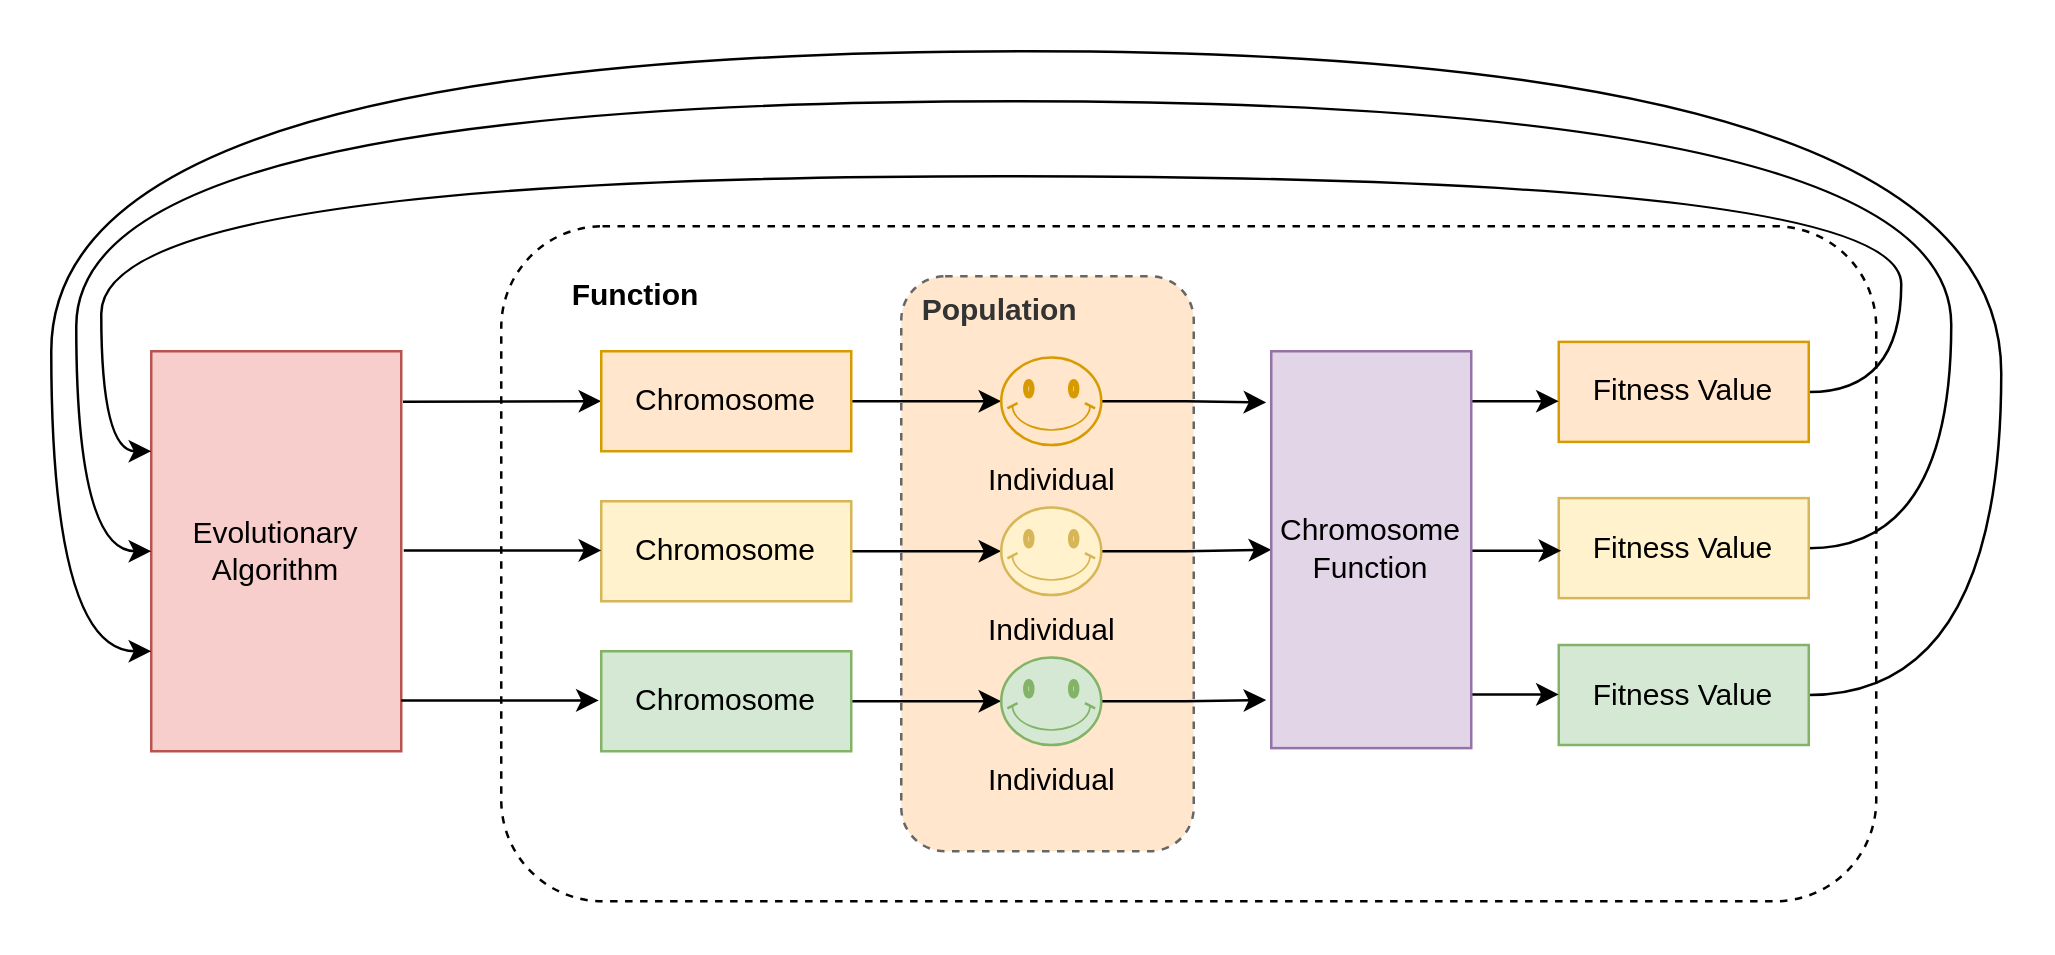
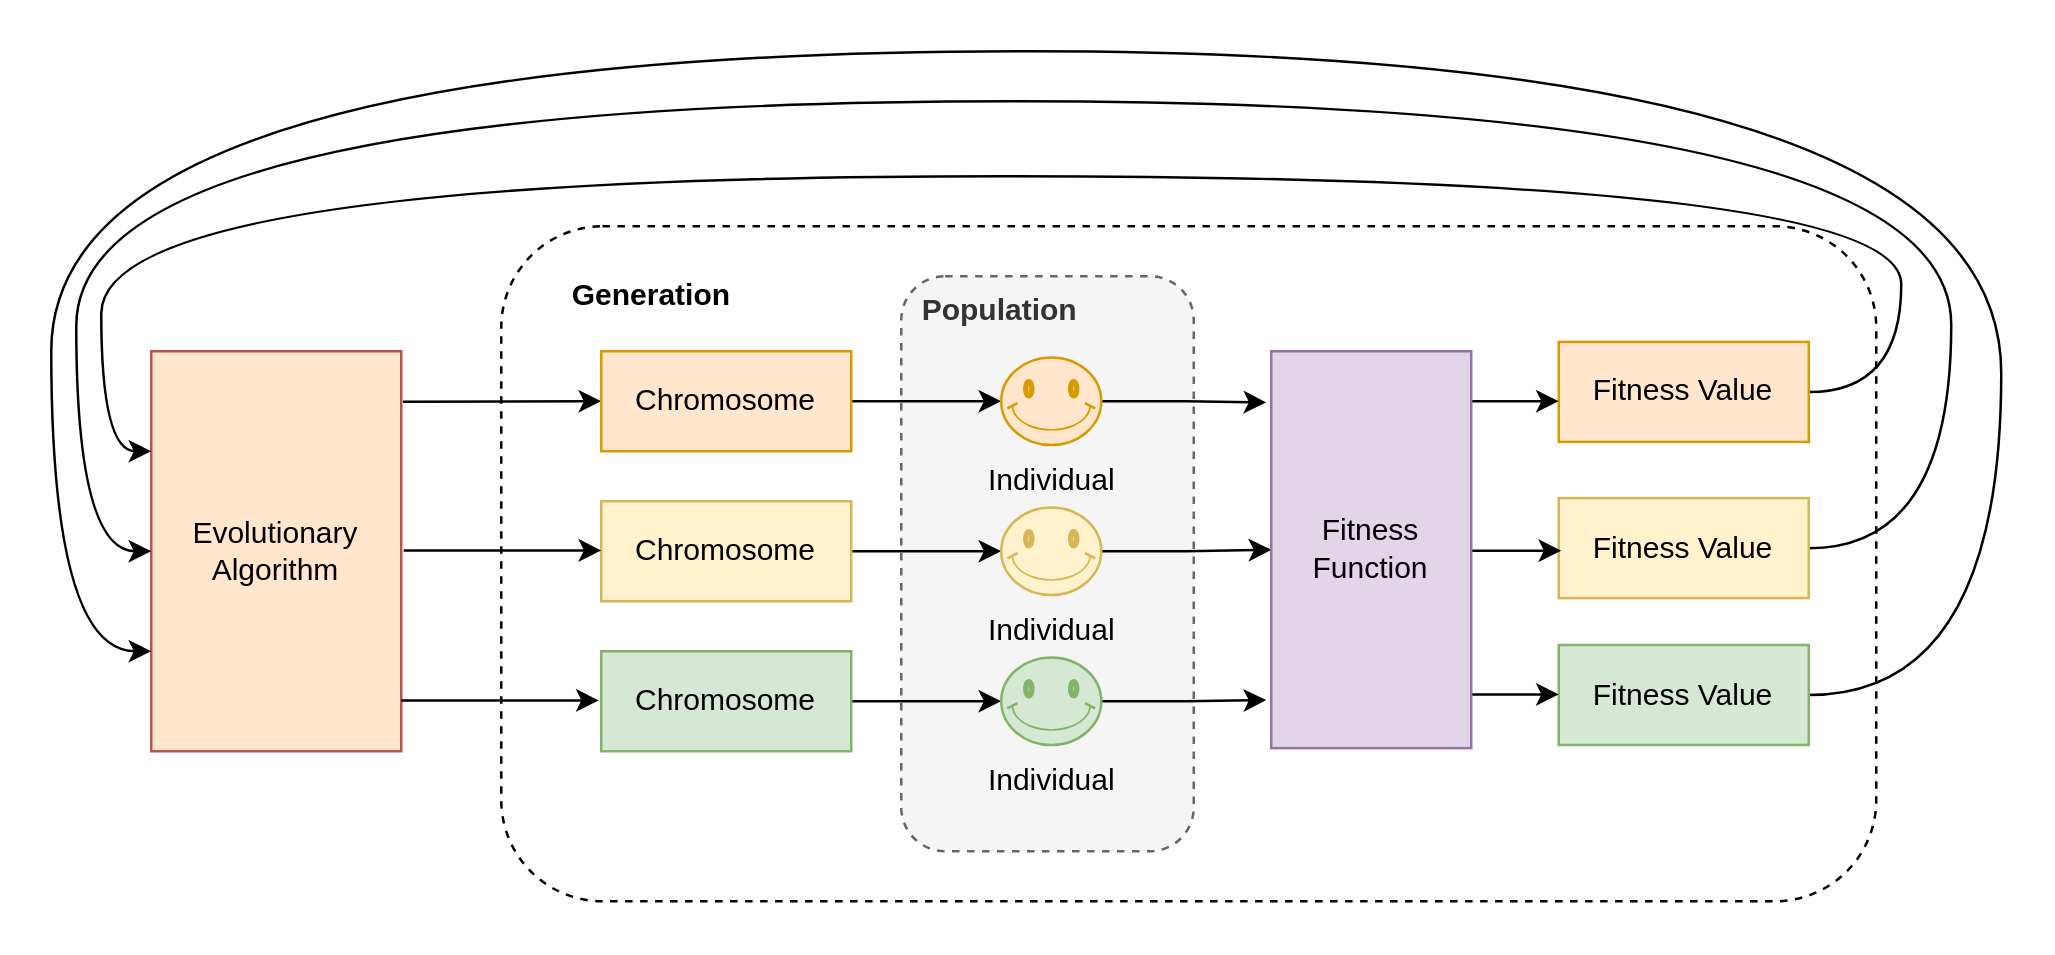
(570, 262) -> (586, 262)
(982, 312) -> (982, 312)
(1371, 549) -> (1371, 549)
(276, 551) -> (276, 551)
